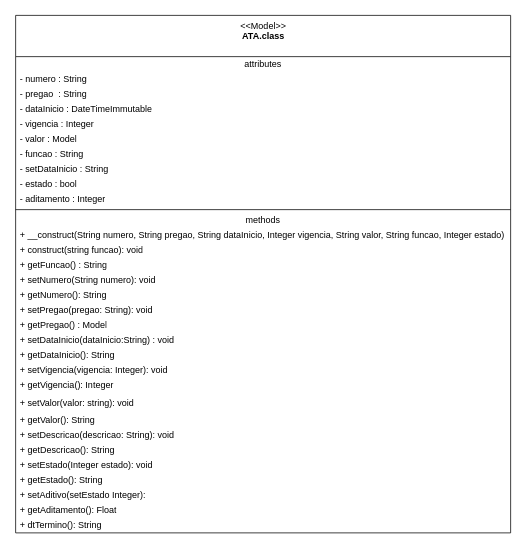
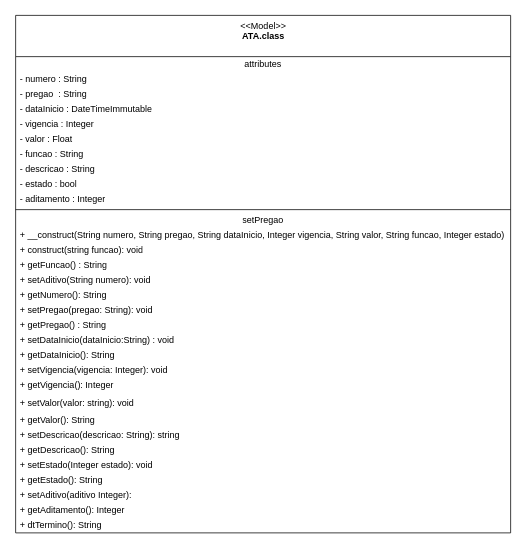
(51, 139) -> (51, 139)
(72, 169) -> (63, 169)
(263, 220) -> (263, 220)
(93, 280) -> (94, 280)
(67, 325) -> (69, 325)
(108, 435) -> (113, 435)
(95, 495) -> (87, 495)
(75, 510) -> (81, 510)
